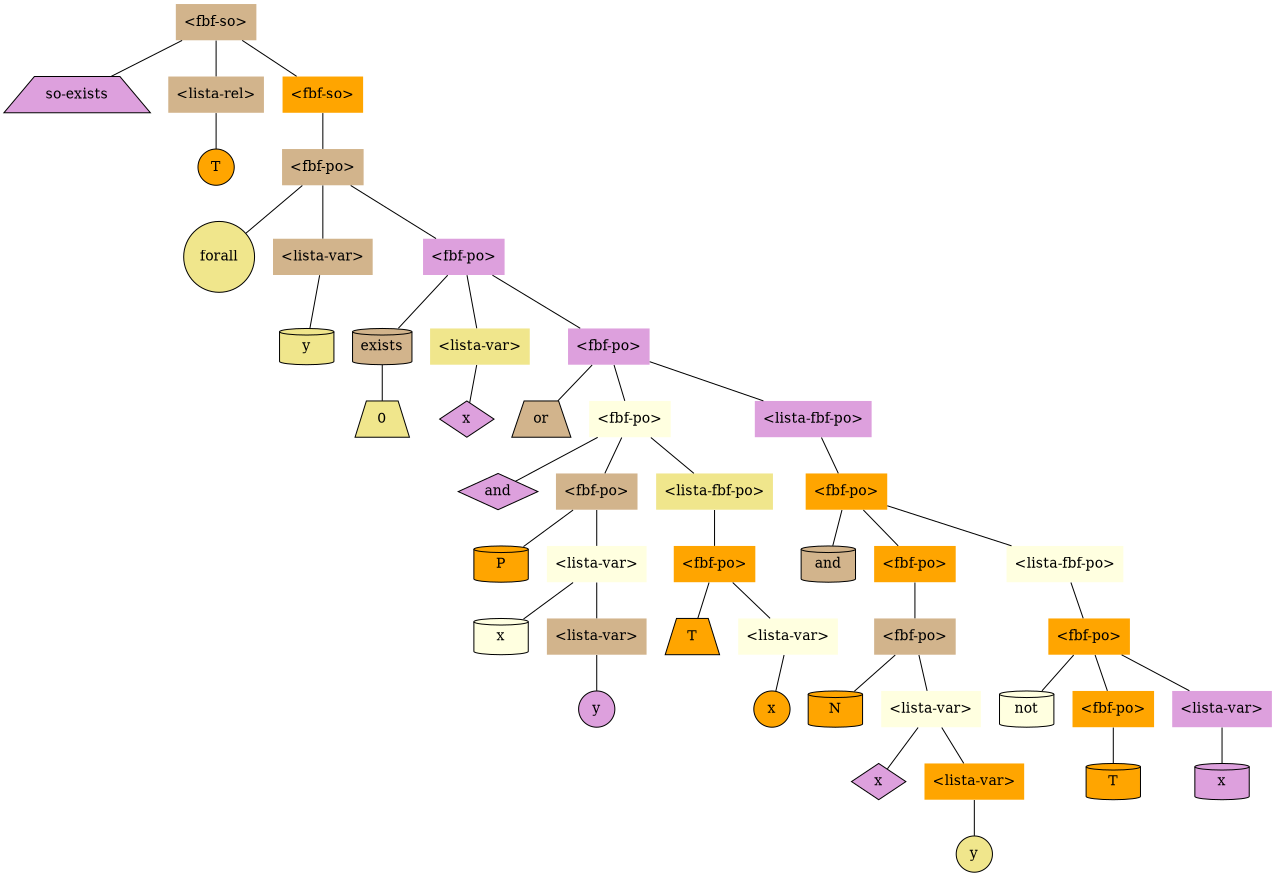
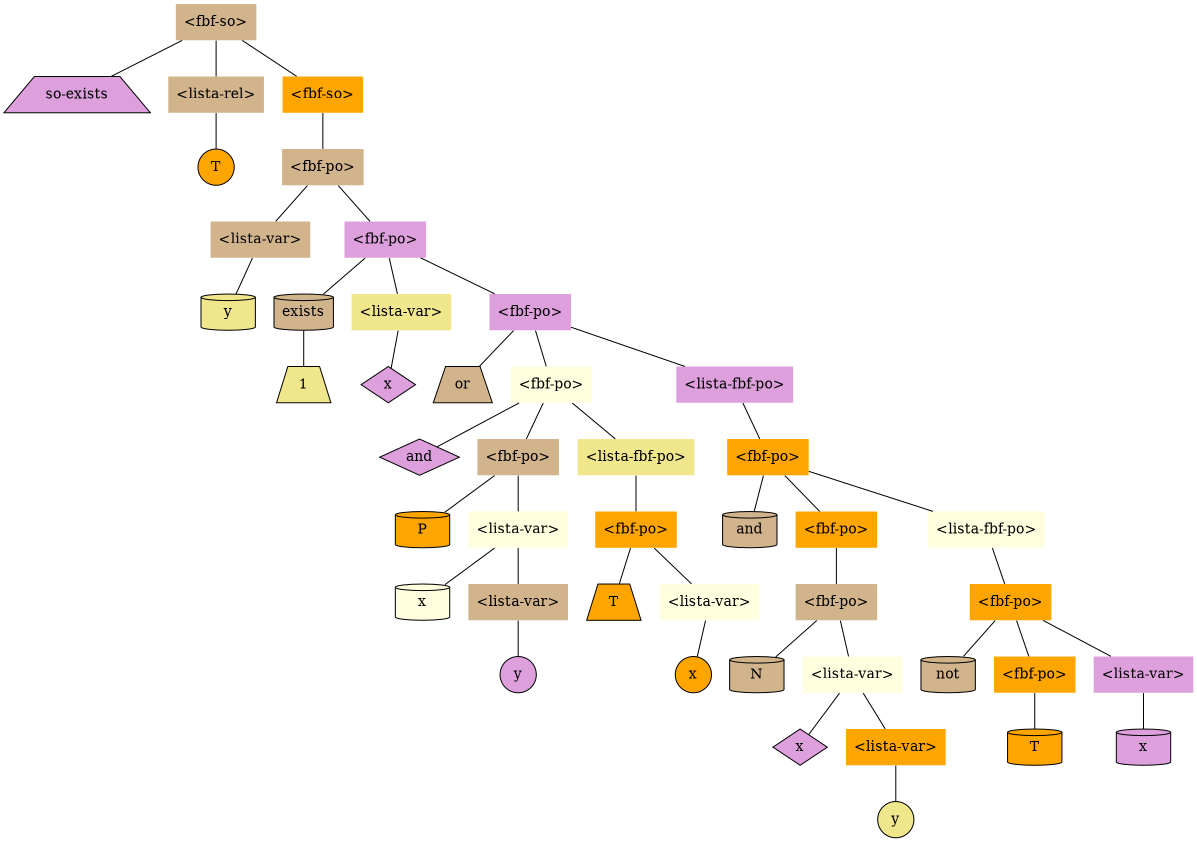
(219, 257) -> none
(382, 419) -> (304, 385)
(835, 709) -> (757, 675)
(1027, 709) -> (948, 675)
